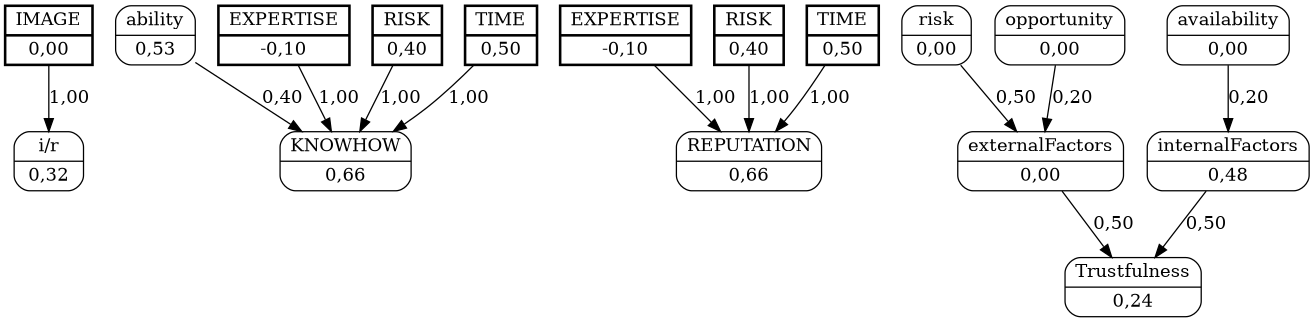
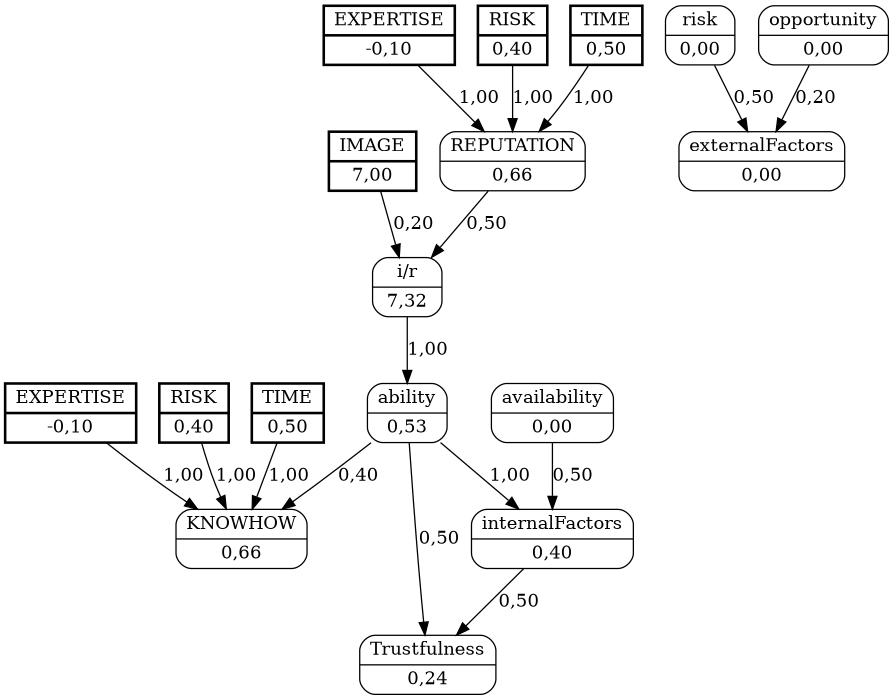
(49, 49) -> (373, 175)
(69, 98) -> (414, 224)
(1249, 98) -> (573, 476)
(49, 175) -> (407, 301)
(1228, 175) -> (552, 553)
none -> (464, 219)
(1083, 219) -> (416, 532)
none -> (407, 343)
none -> (475, 471)
